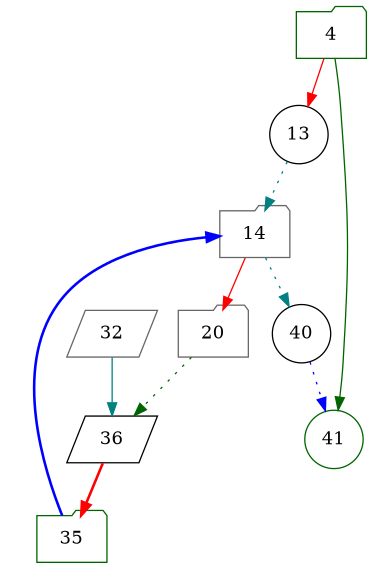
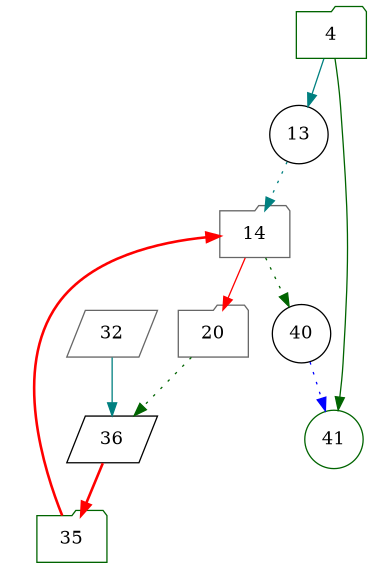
(318, 76) -> (318, 76)
(275, 276) -> (275, 276)
(45, 327) -> (45, 327)
